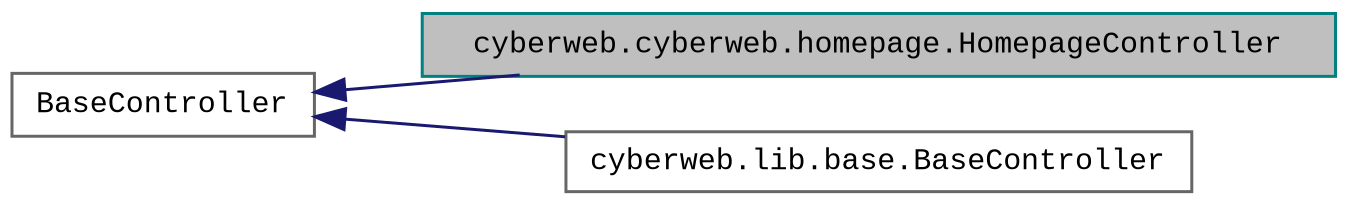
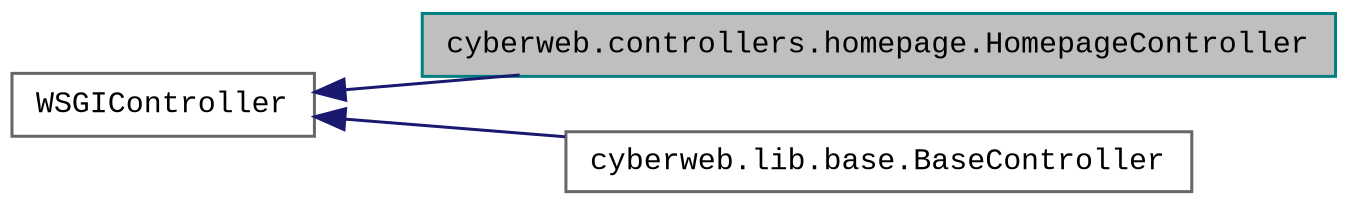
(879, 45) -> (879, 45)
(163, 105) -> (163, 105)
